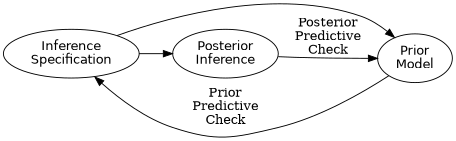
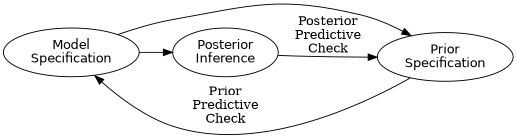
(71, 54) -> (71, 52)
(415, 58) -> (445, 57)
